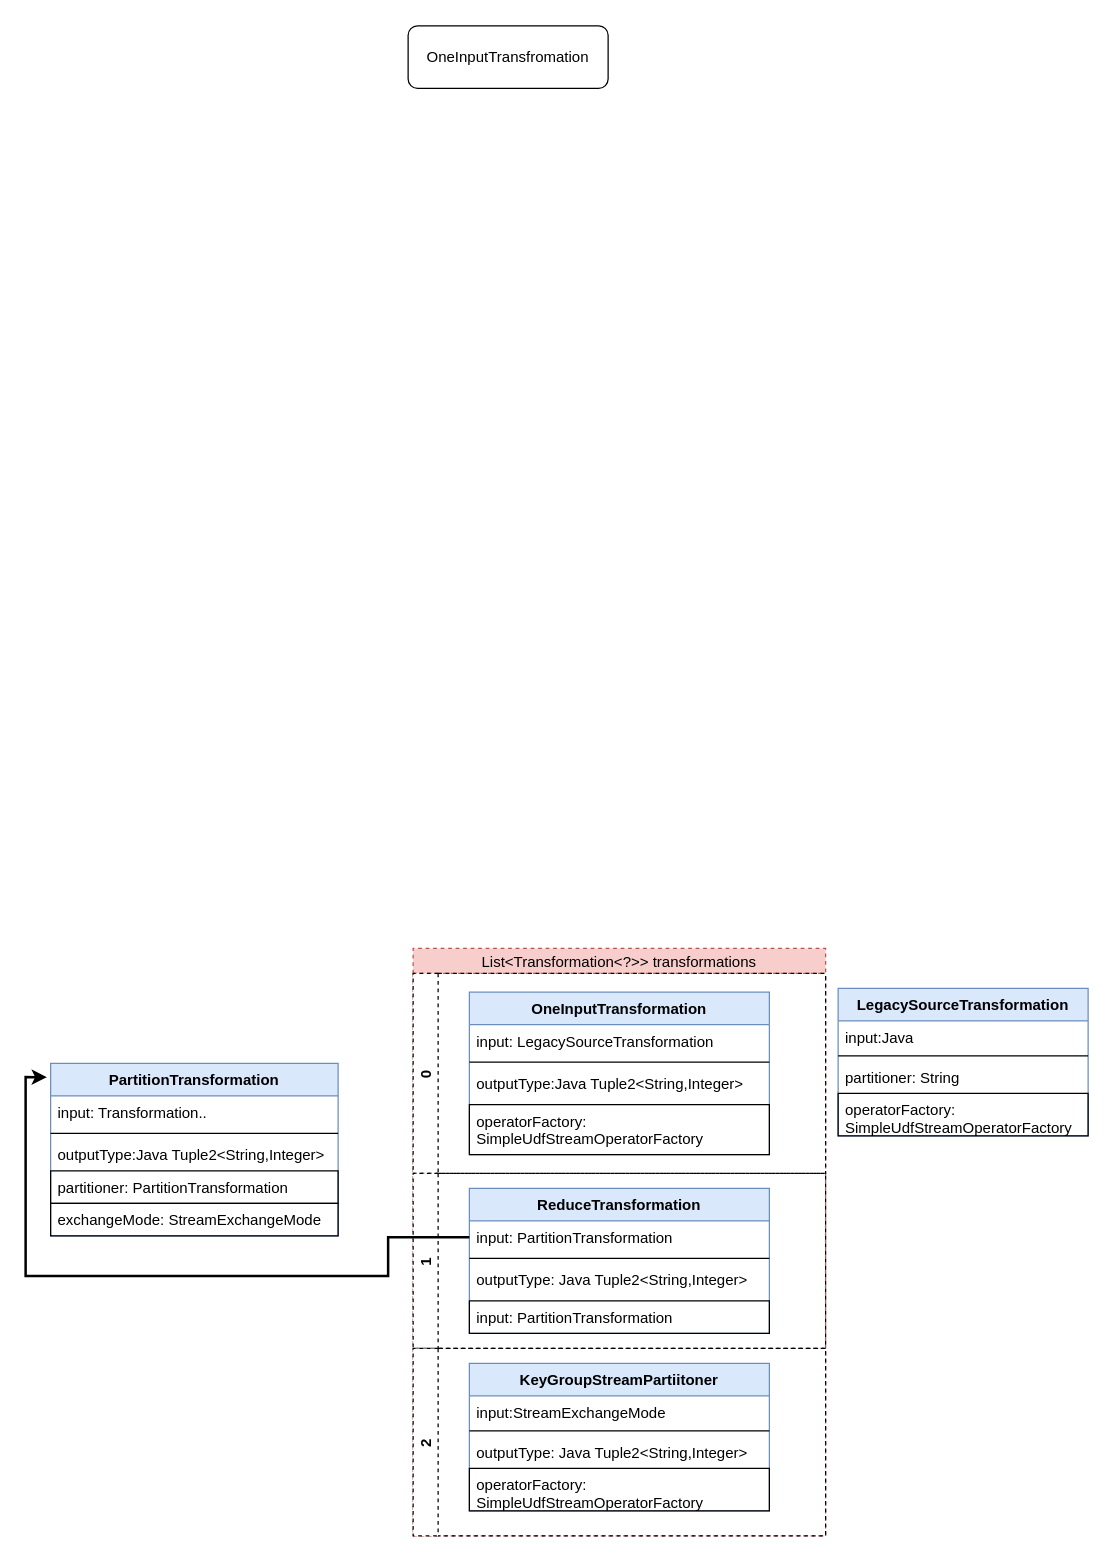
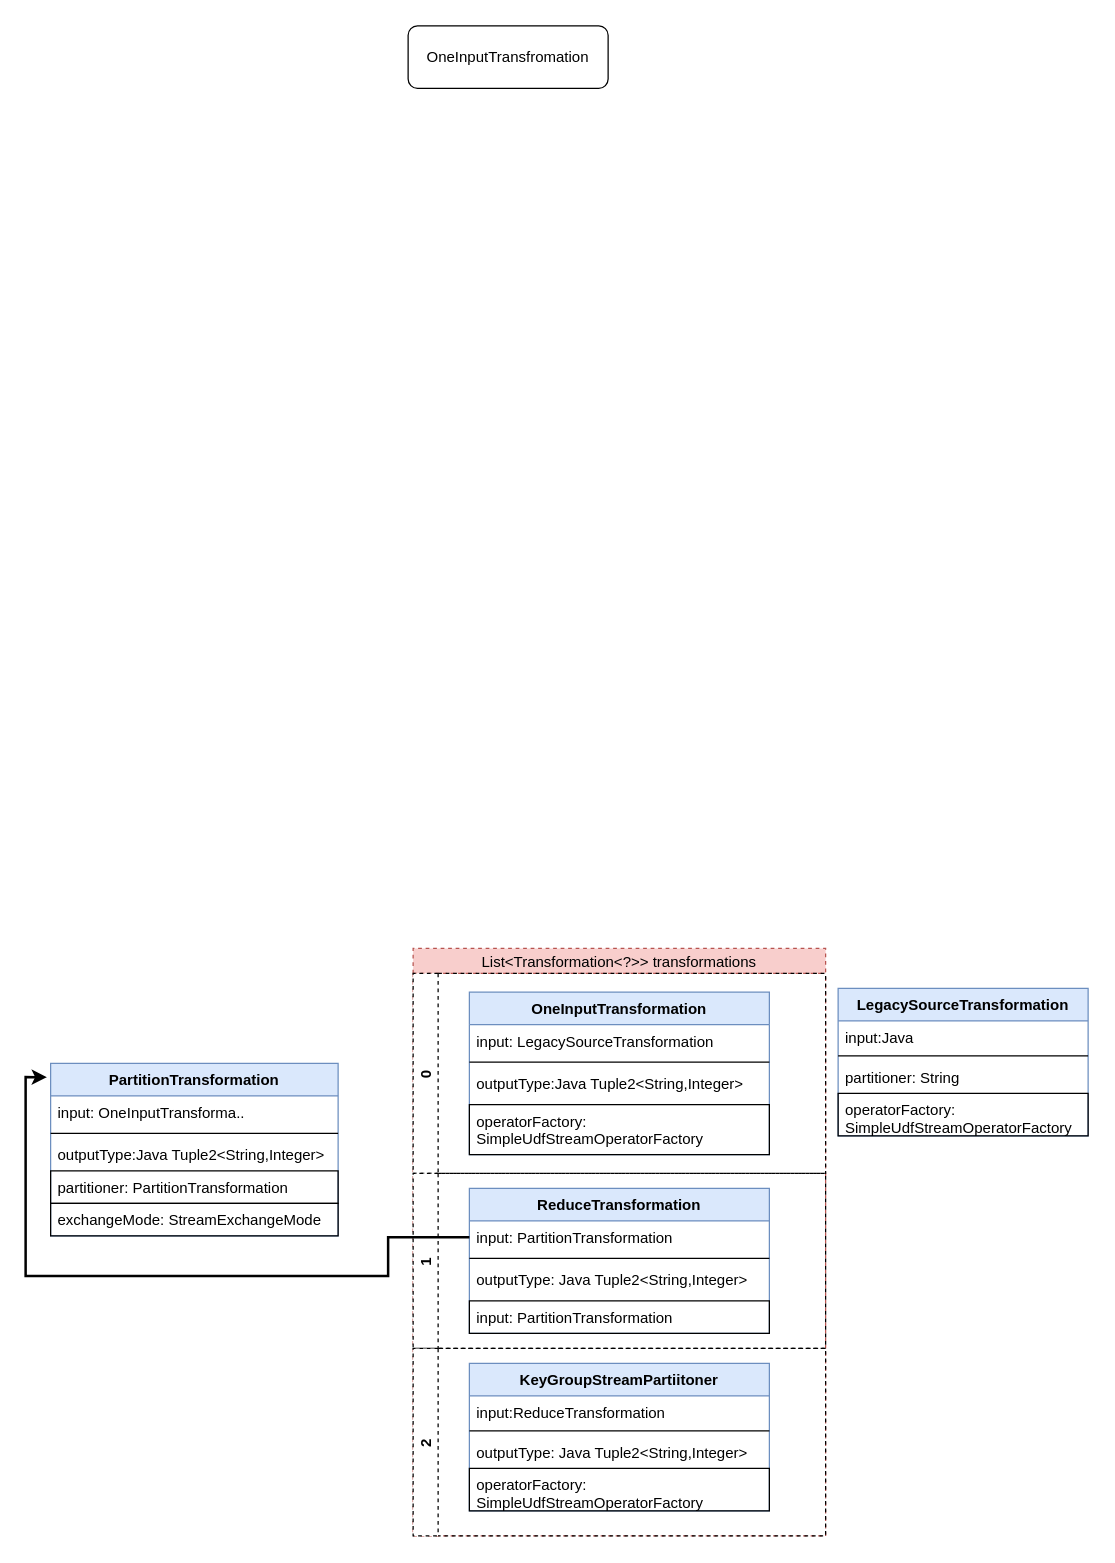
(142, 1113) -> (161, 1113)
(573, 1413) -> (580, 1413)
